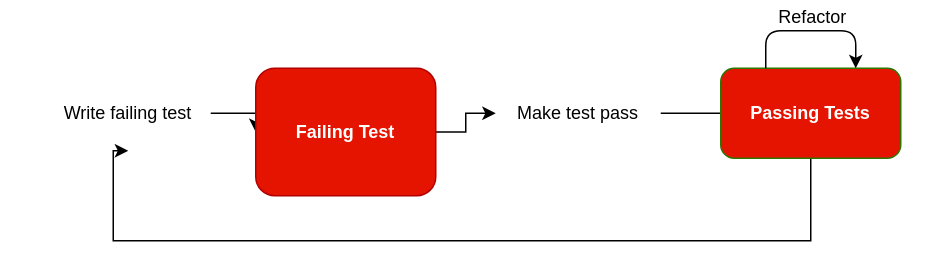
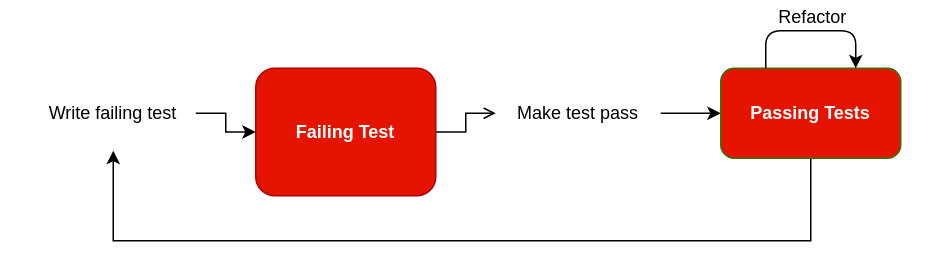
(128, 113) -> (113, 113)
(484, 113) -> (486, 113)
(713, 113) -> (709, 113)
